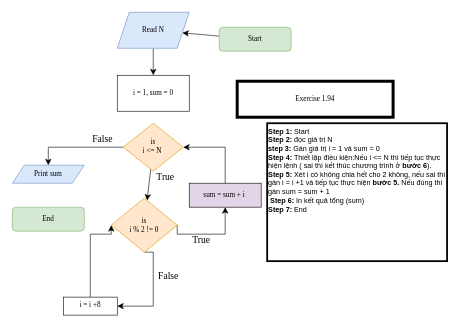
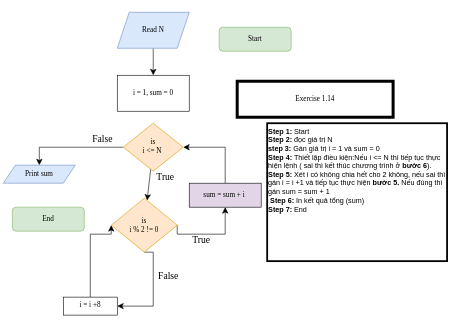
(201, 35) -> none
(315, 99) -> (315, 99)
(48, 174) -> (39, 174)
